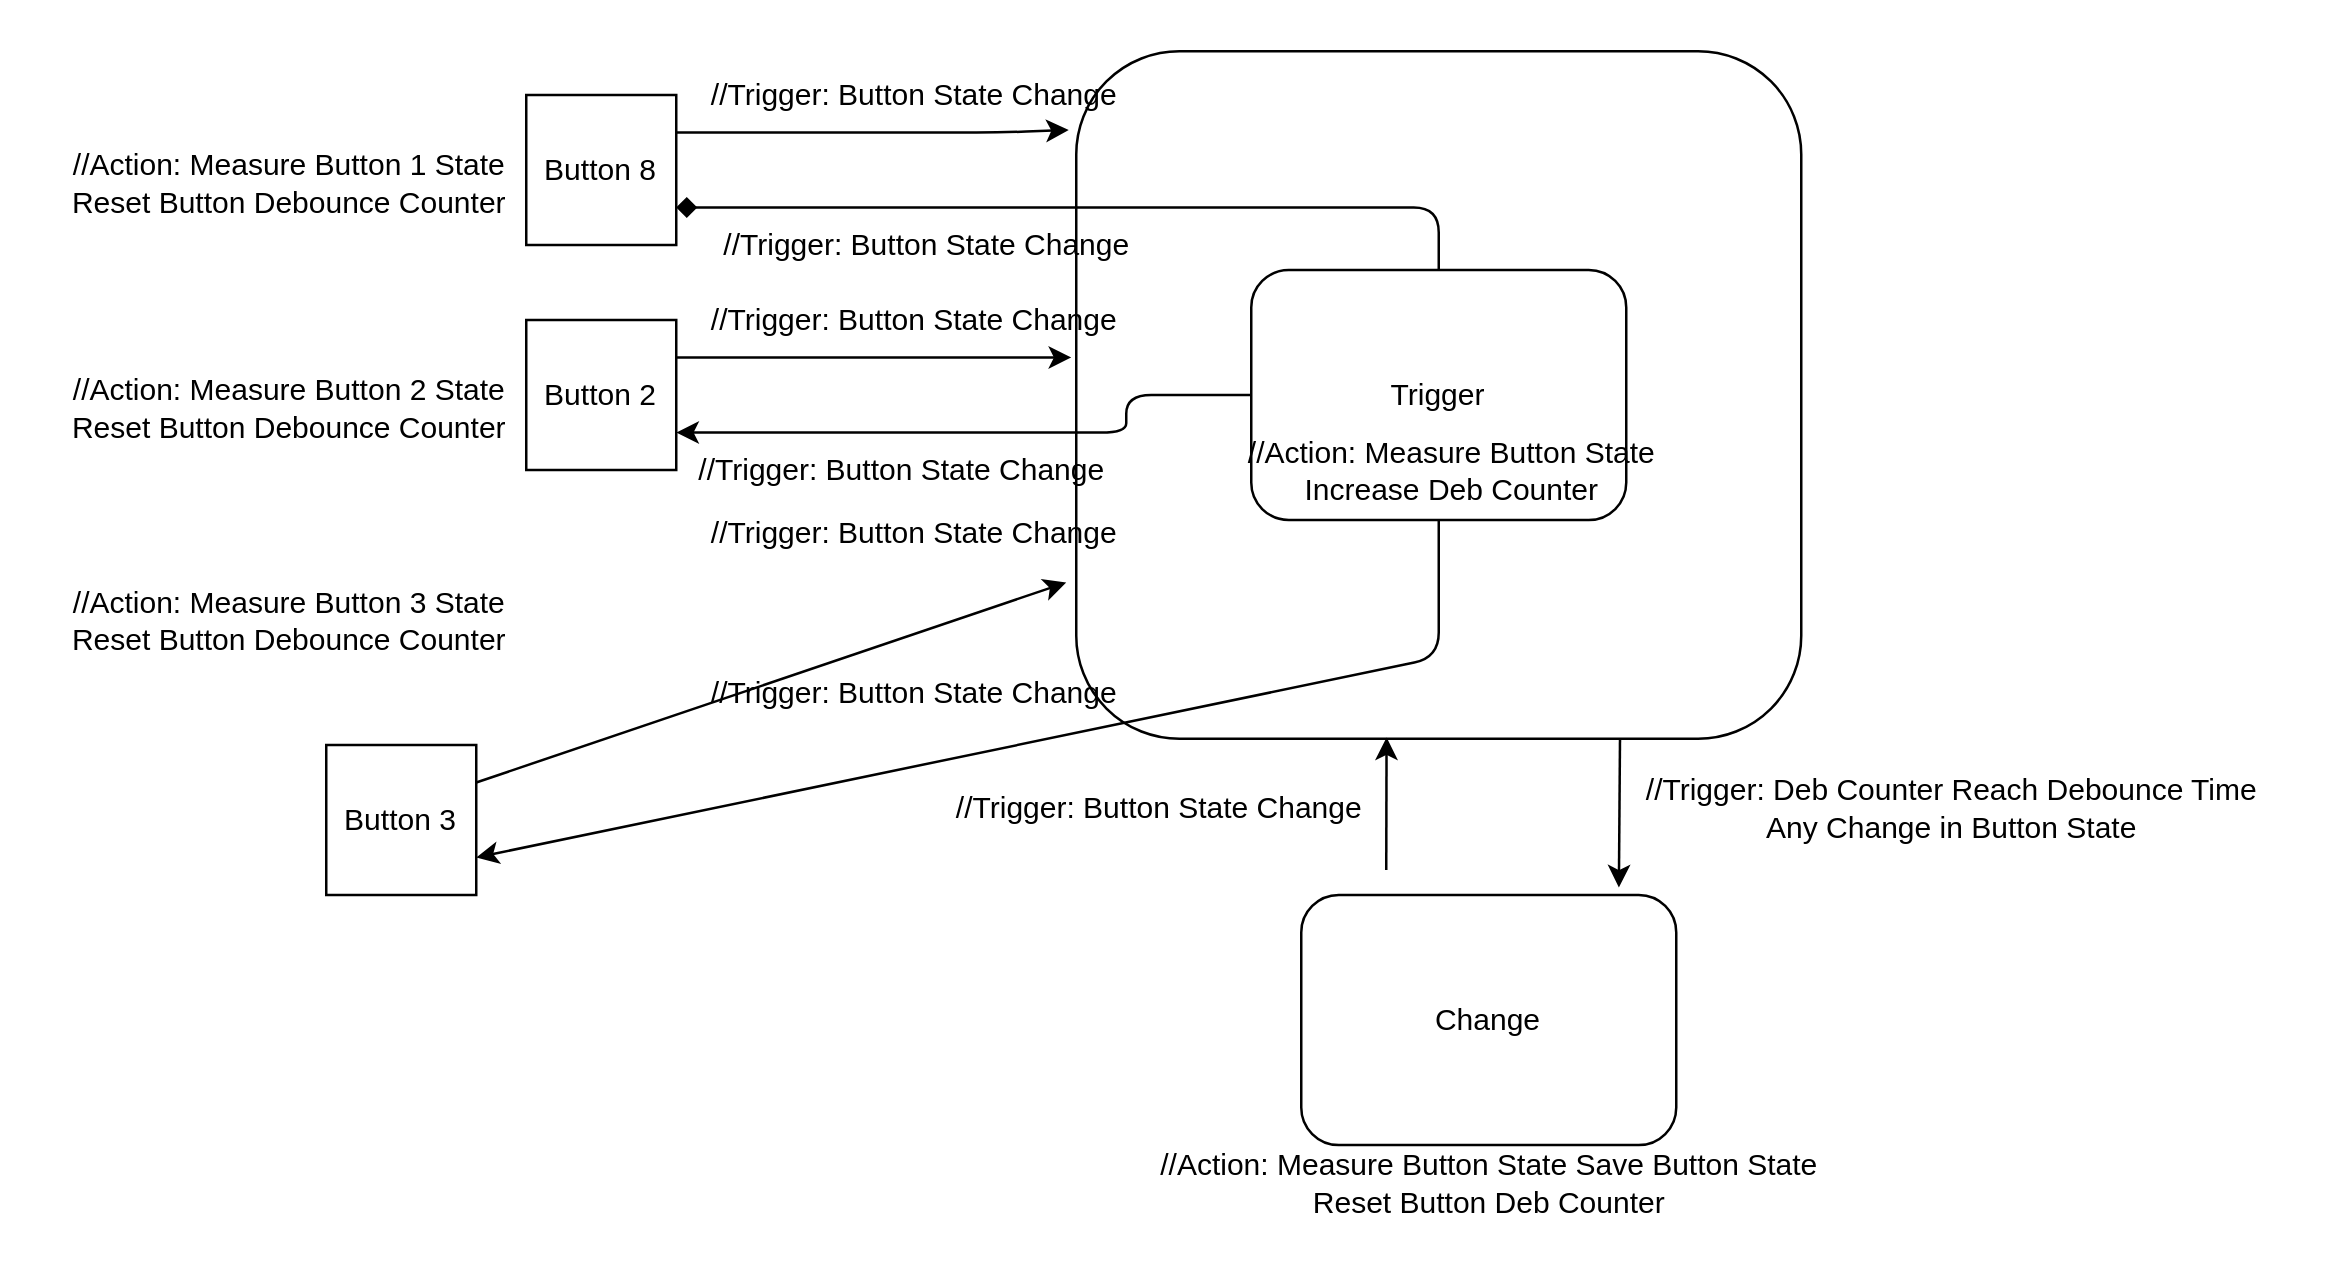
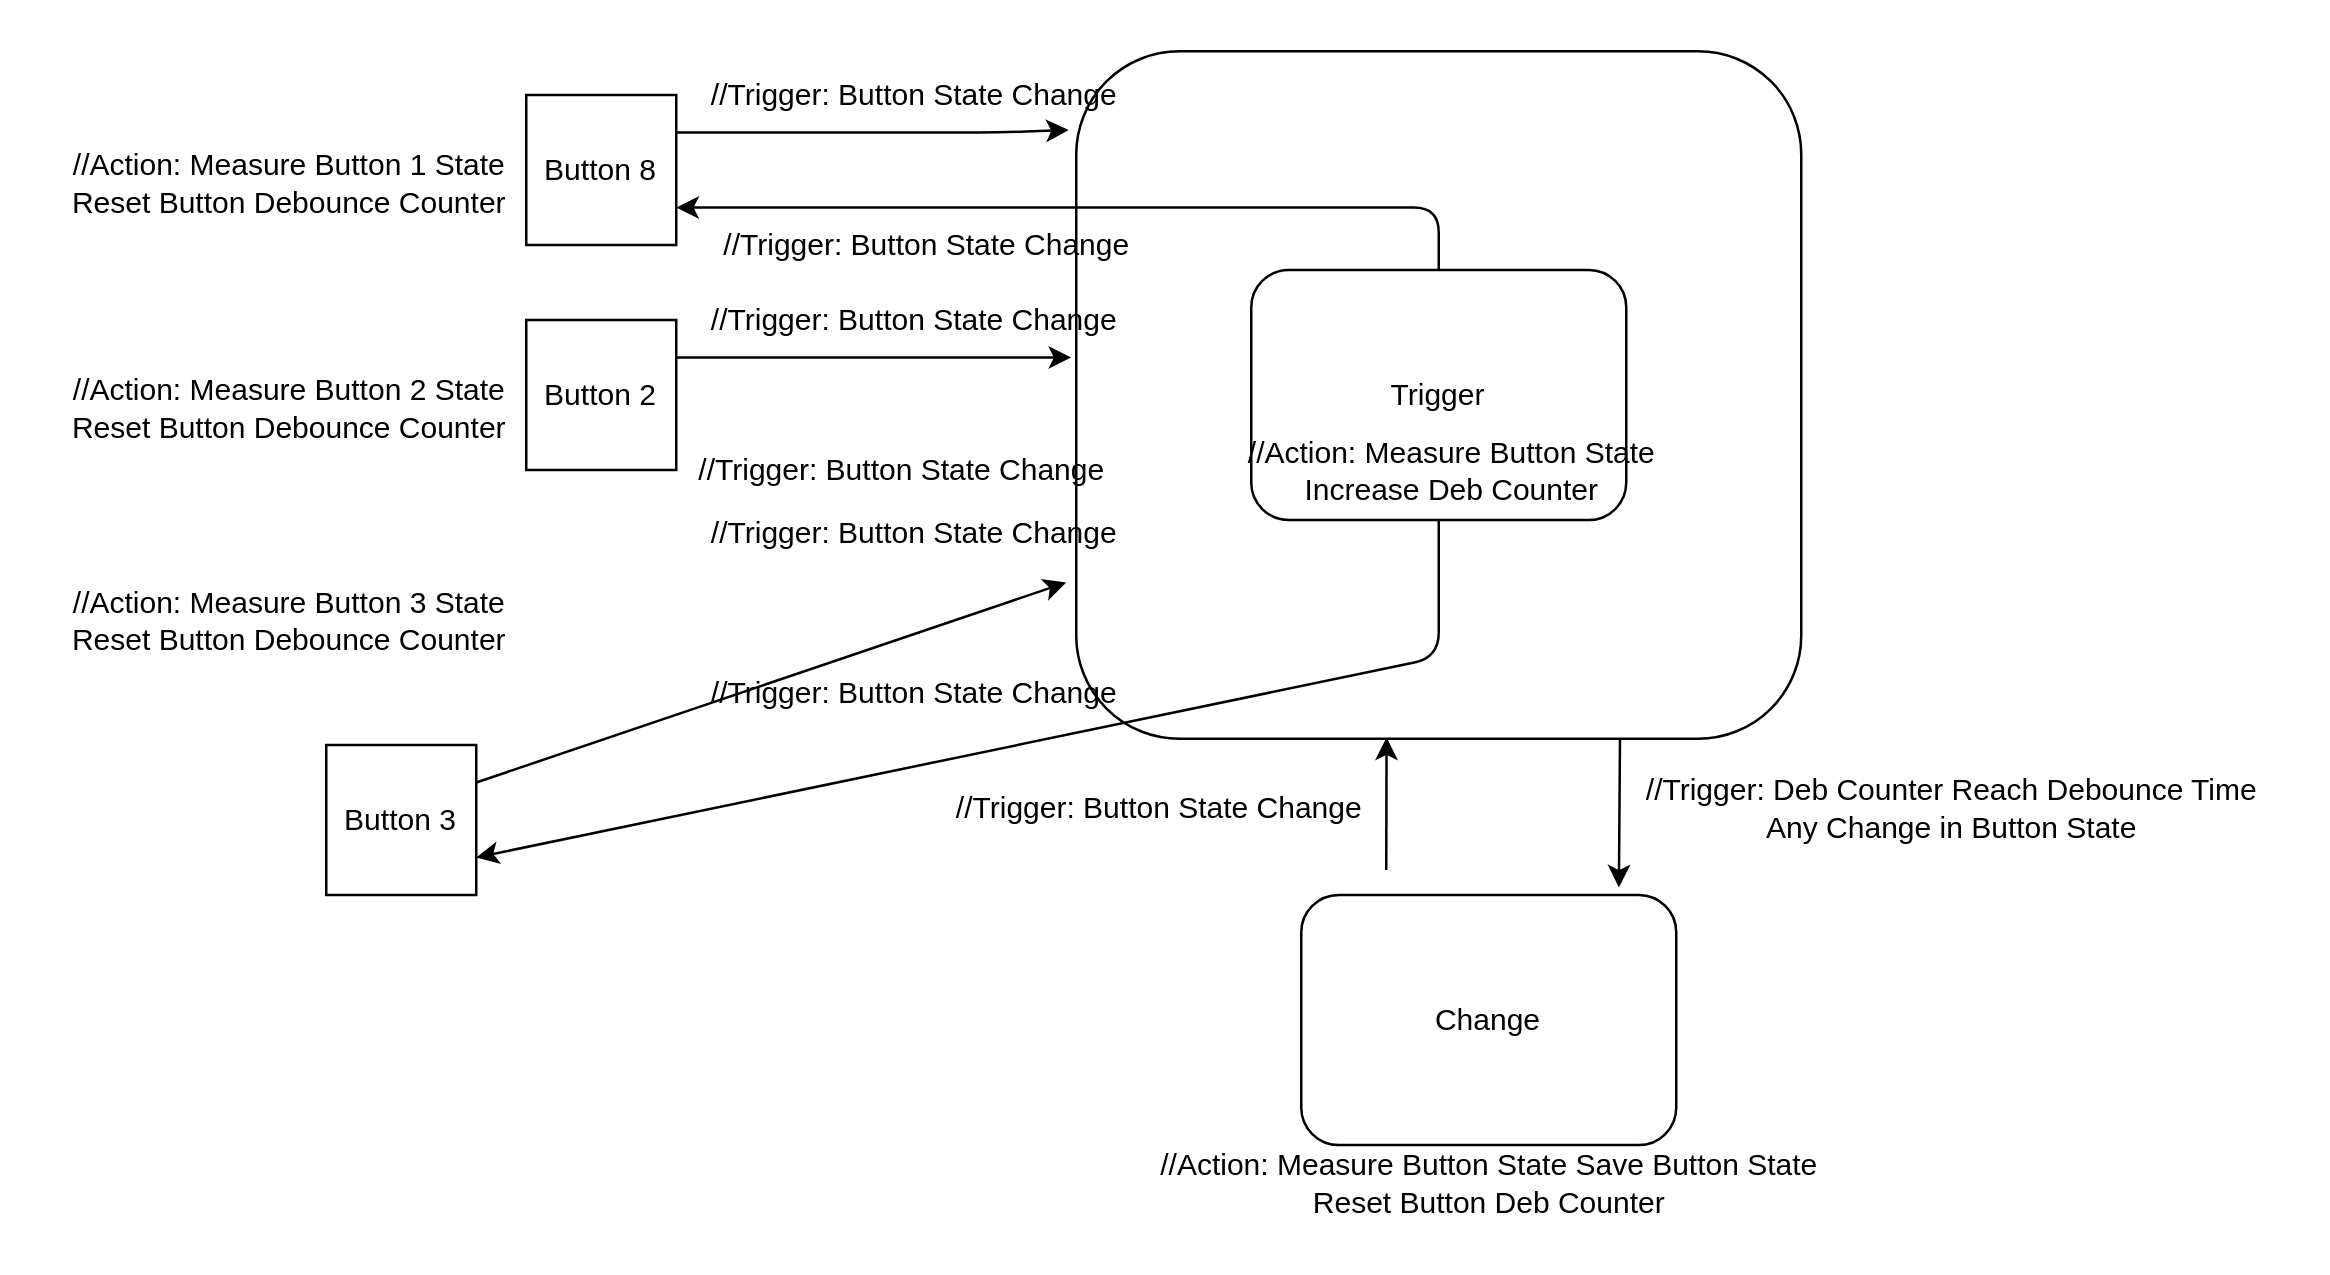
(696, 208) -> (694, 208)
(979, 433) -> none
